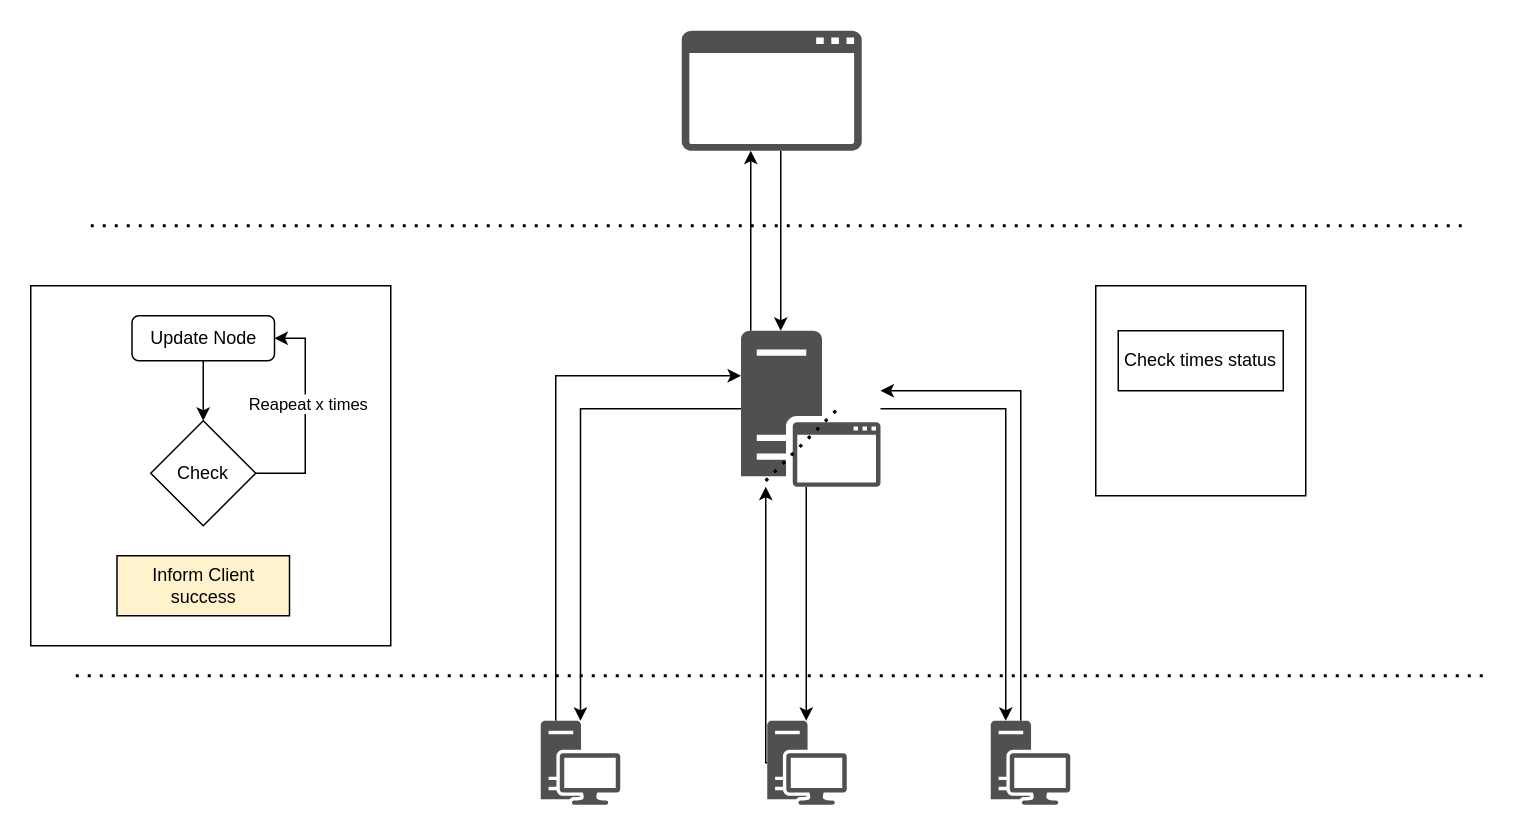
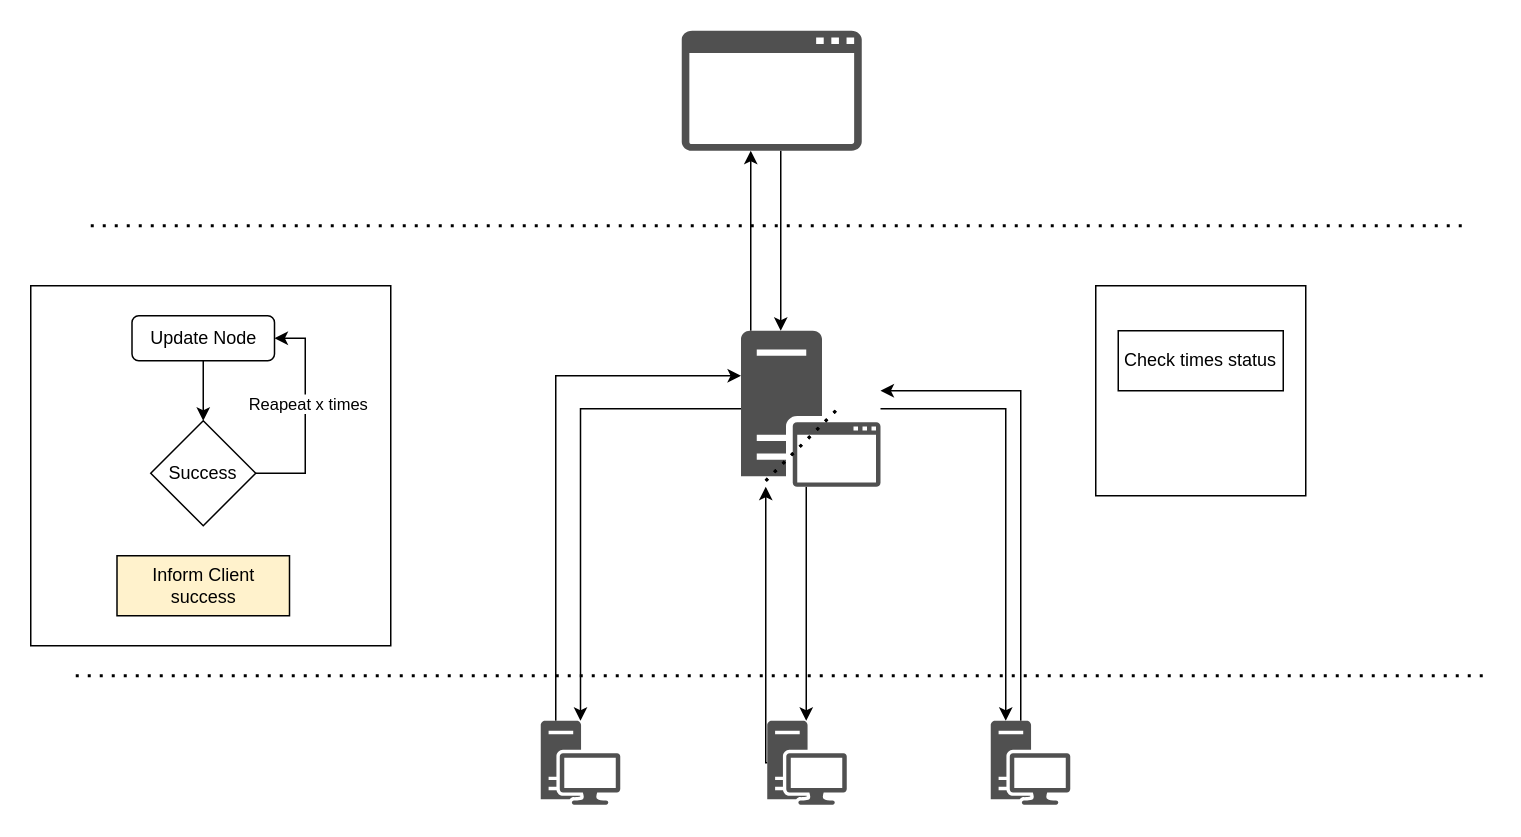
(203, 473) -> (203, 473)
